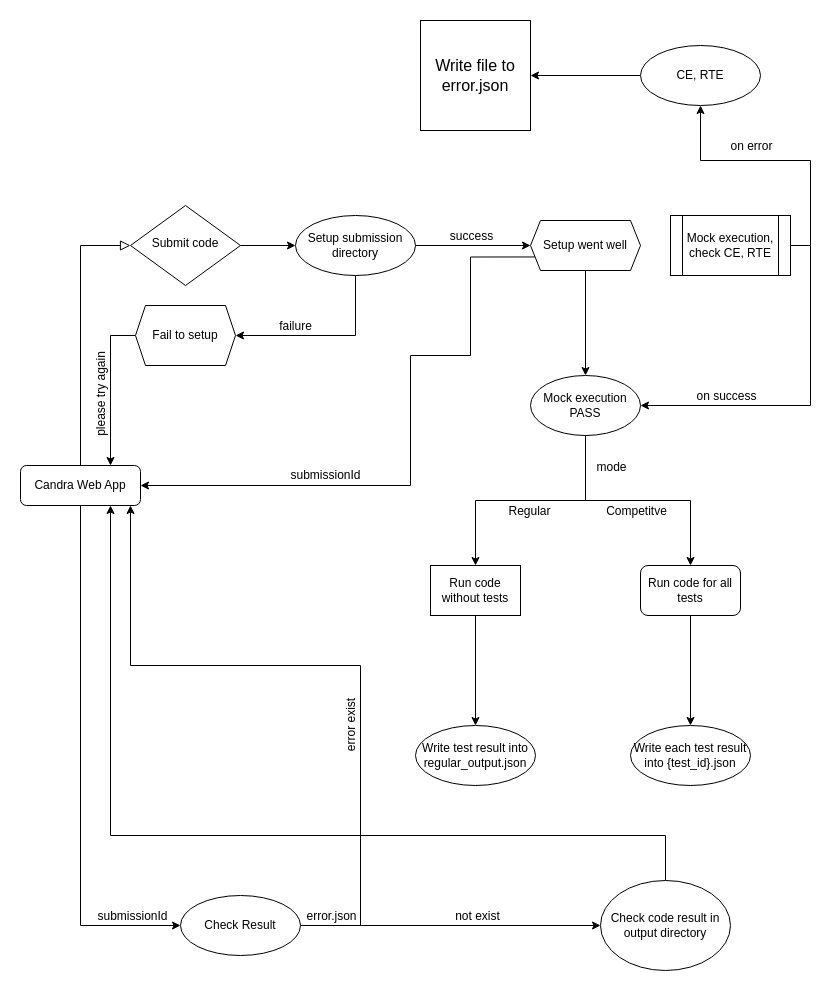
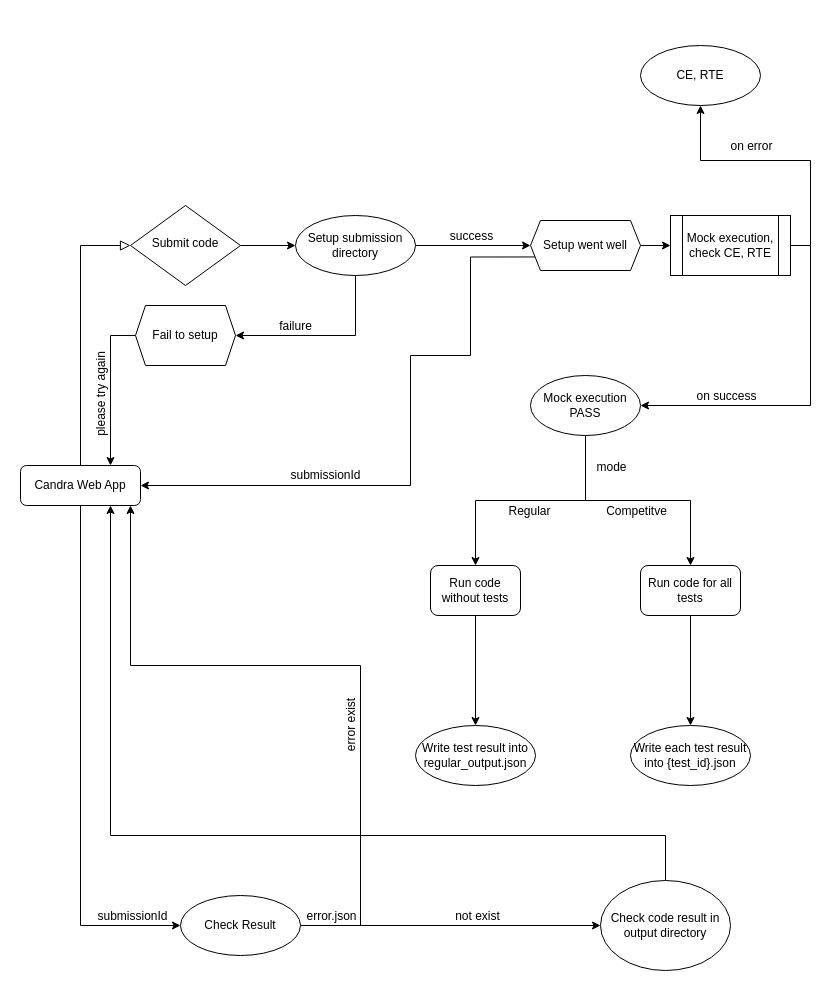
(476, 76) -> none
(589, 76) -> none
(586, 320) -> (660, 246)
(476, 591) -> (476, 591)
